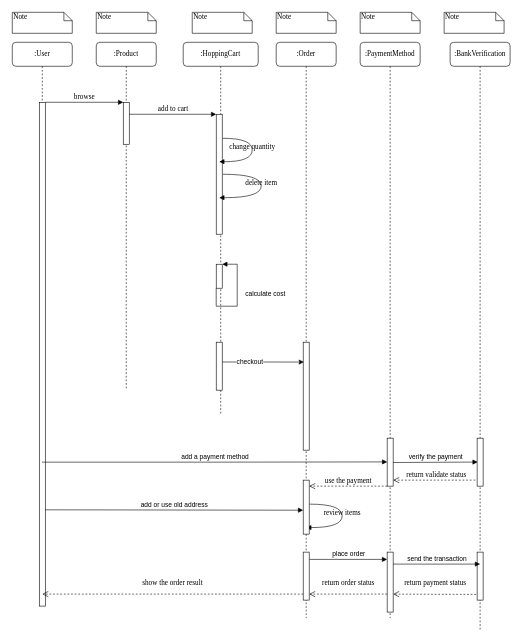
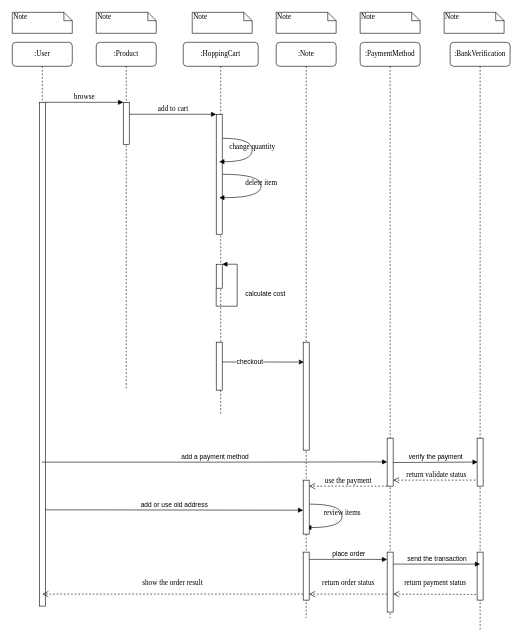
(306, 54) -> (306, 54)
